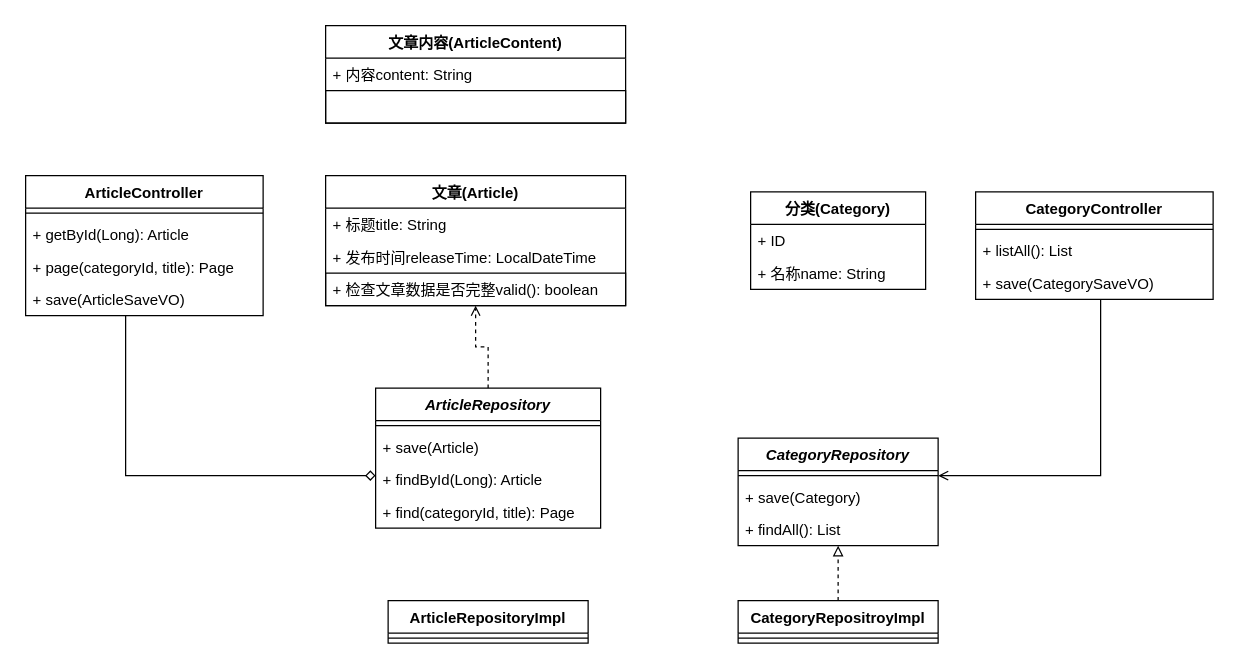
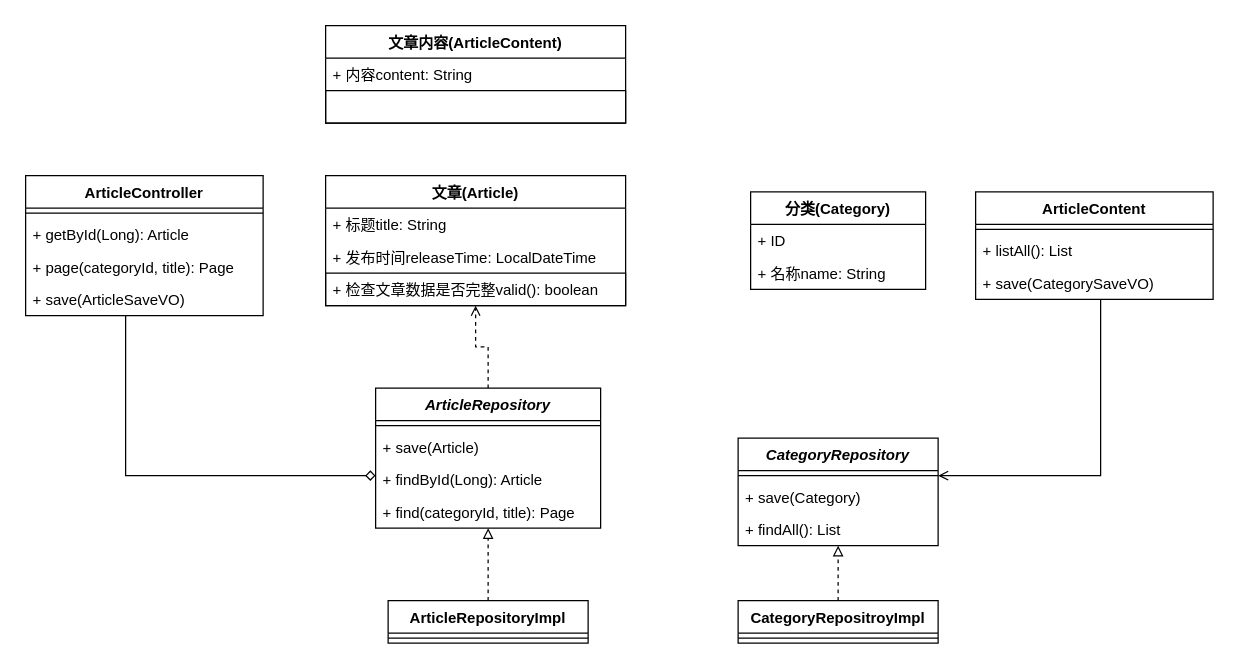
(1094, 209) -> (1094, 209)
none -> (488, 569)
